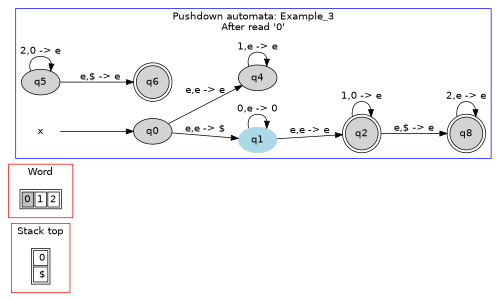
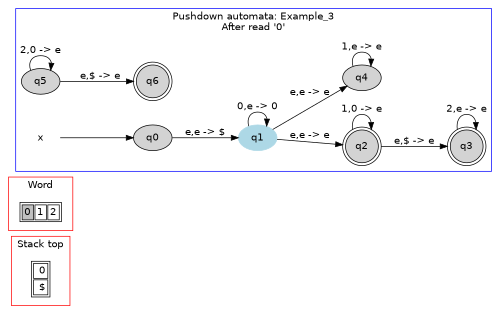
(202, 106) -> (307, 110)
(466, 133) -> (467, 146)
